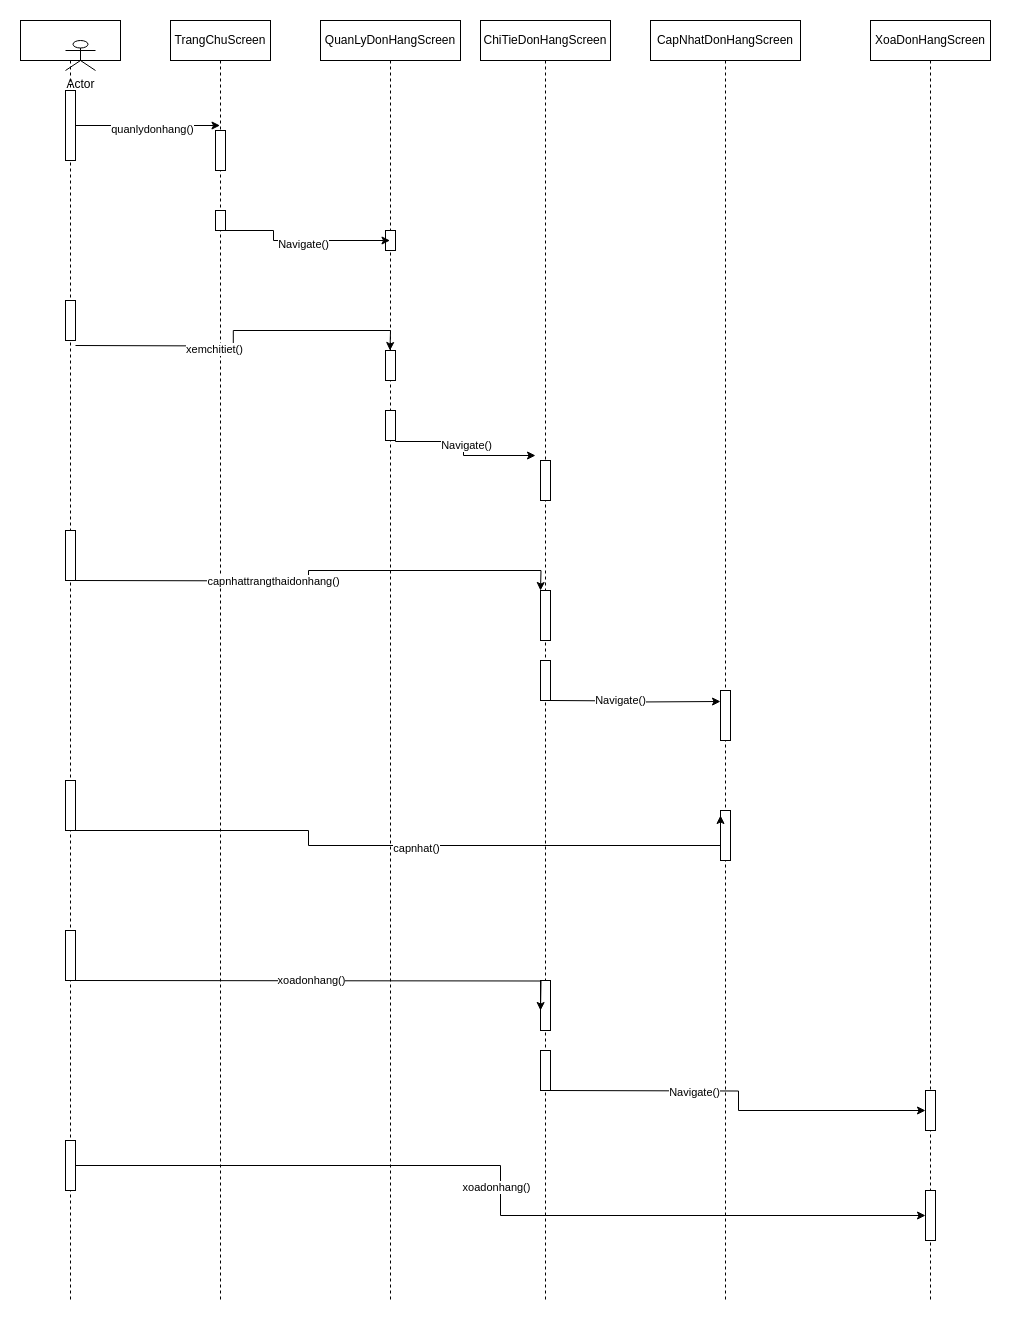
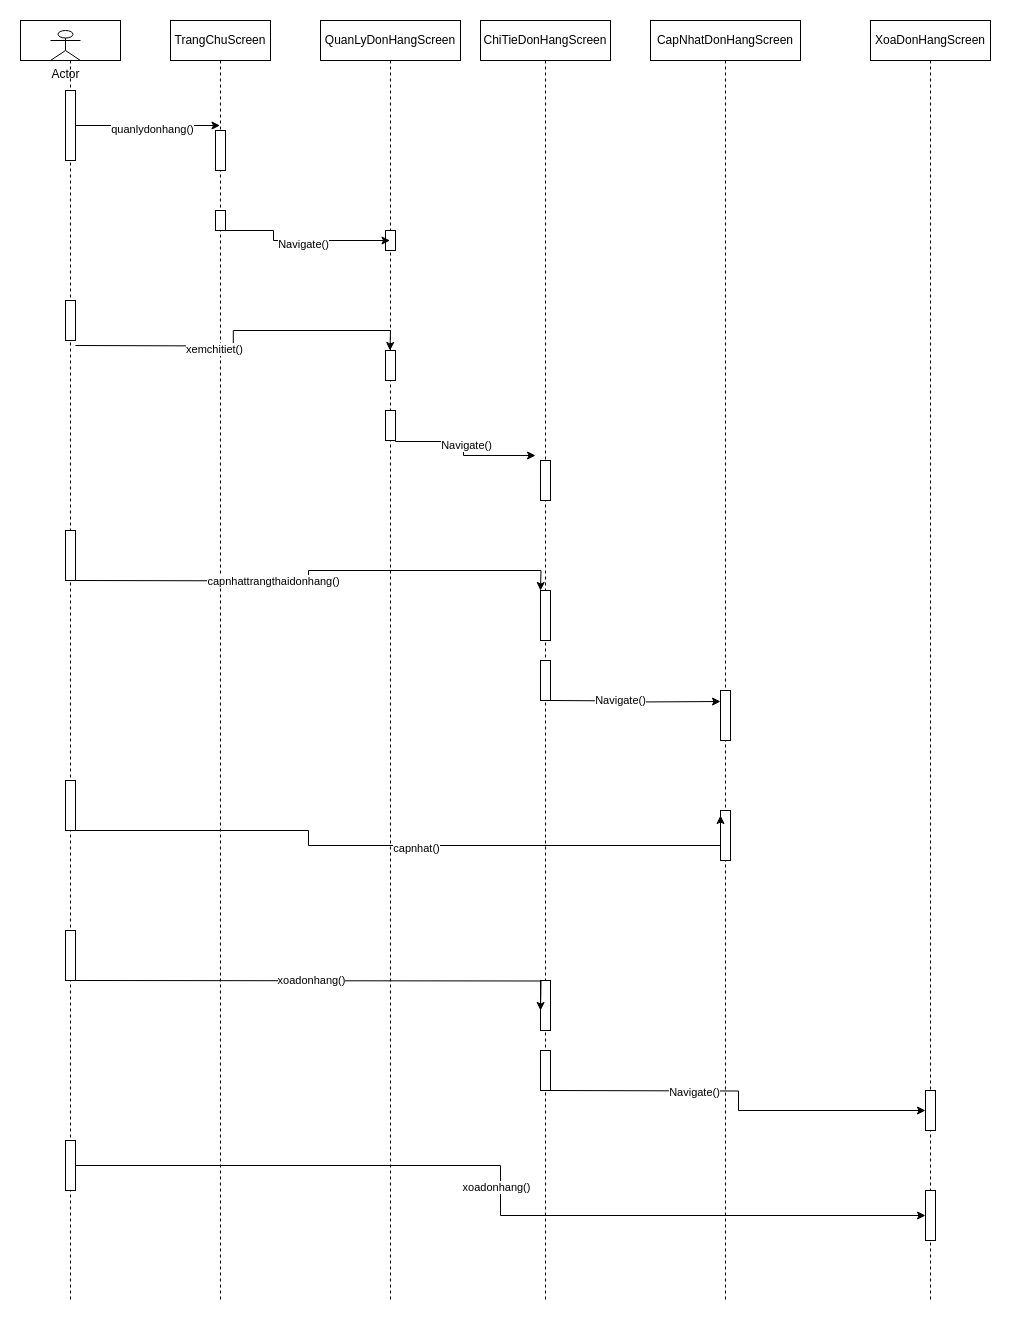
(81, 56) -> (66, 46)
